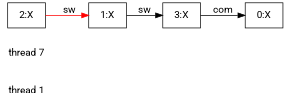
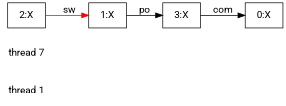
(145, 10) -> (145, 10)
